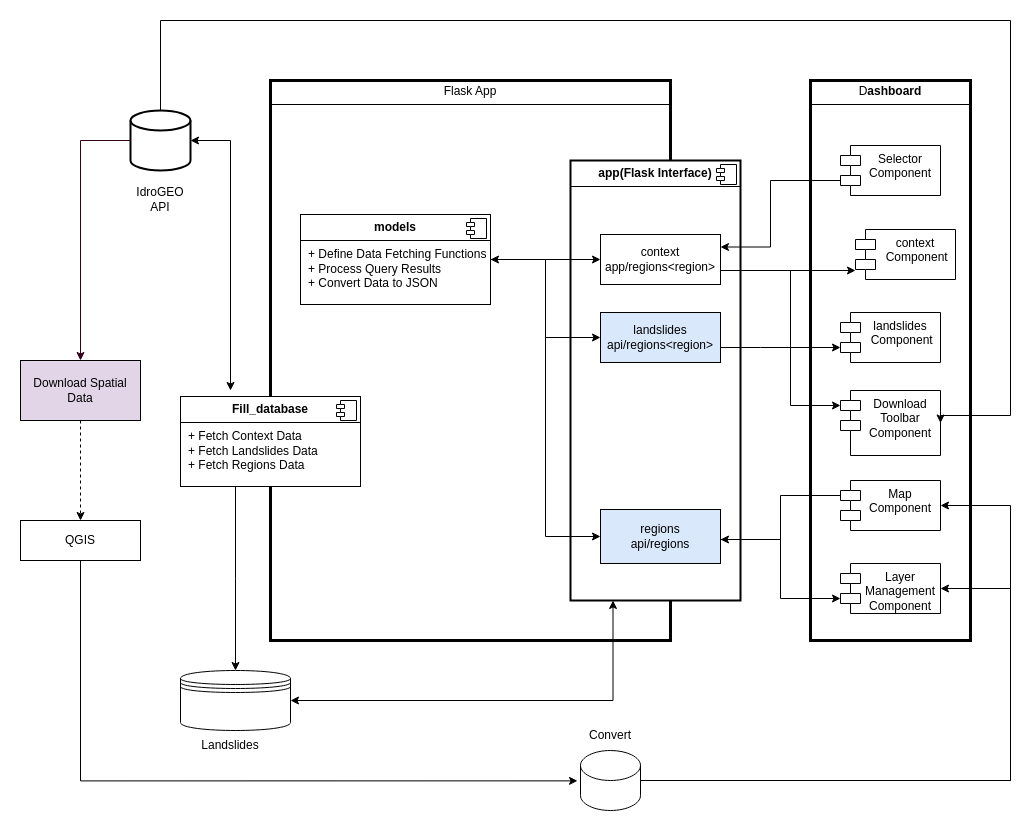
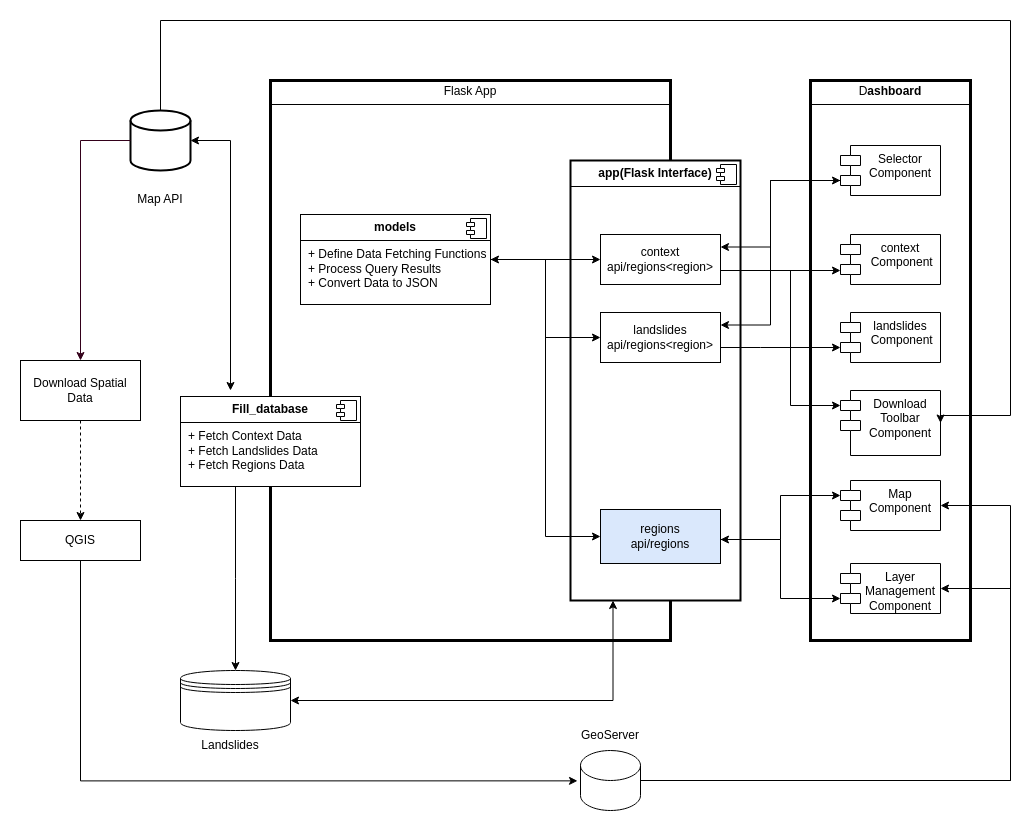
(161, 200) -> (161, 200)
(906, 255) -> (891, 260)
(661, 260) -> (661, 260)
none -> (771, 308)
(661, 338) -> (661, 338)
(81, 391) -> (81, 391)
(834, 496) -> (832, 496)
(611, 736) -> (611, 736)
